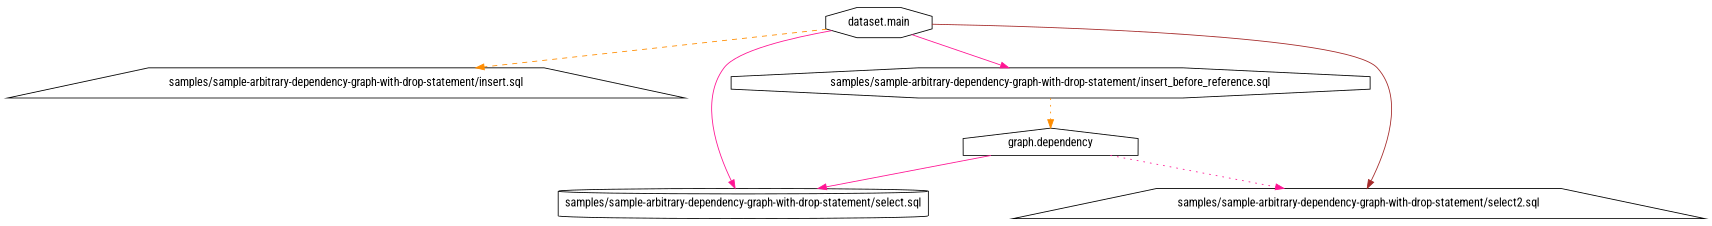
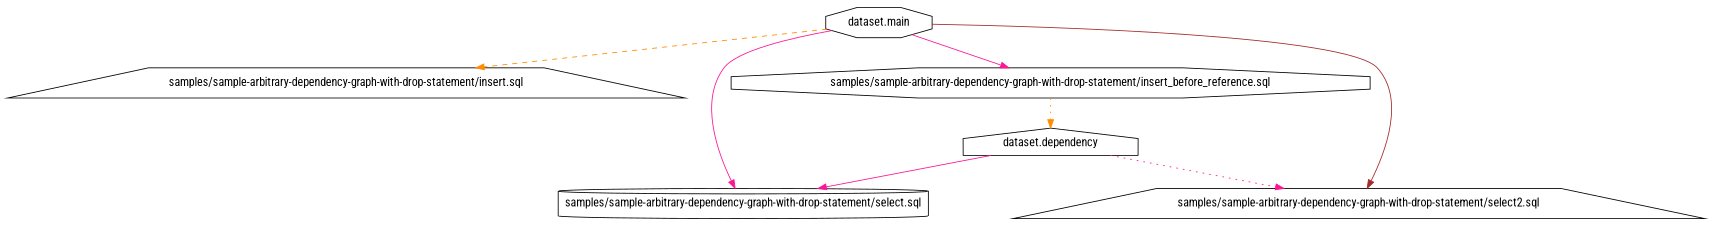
(1051, 143) -> (1051, 143)
